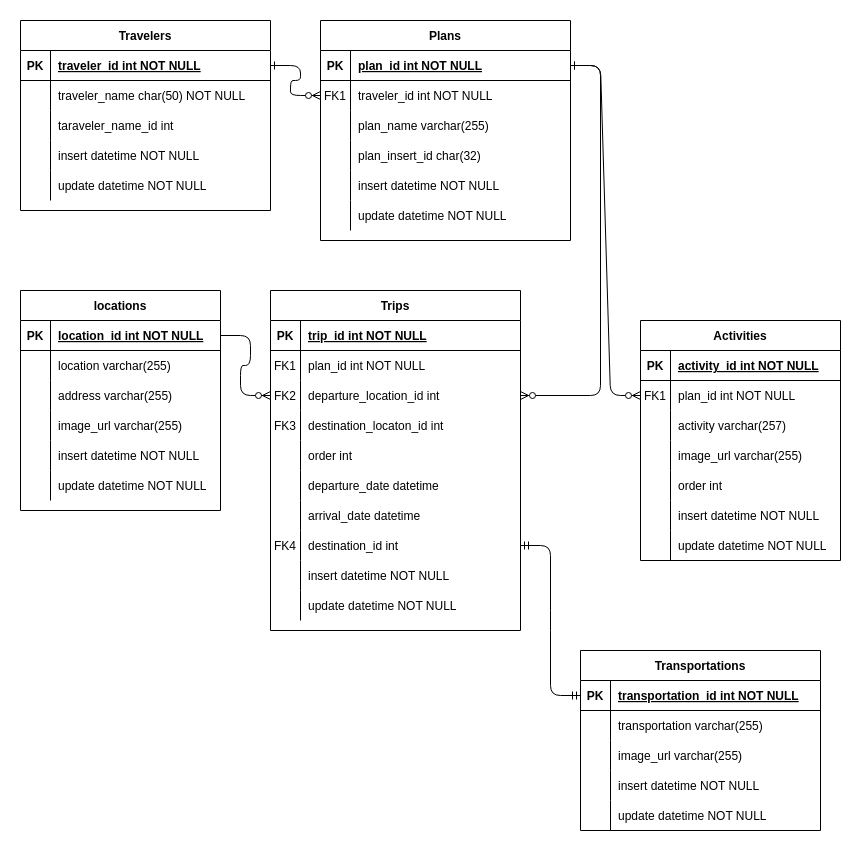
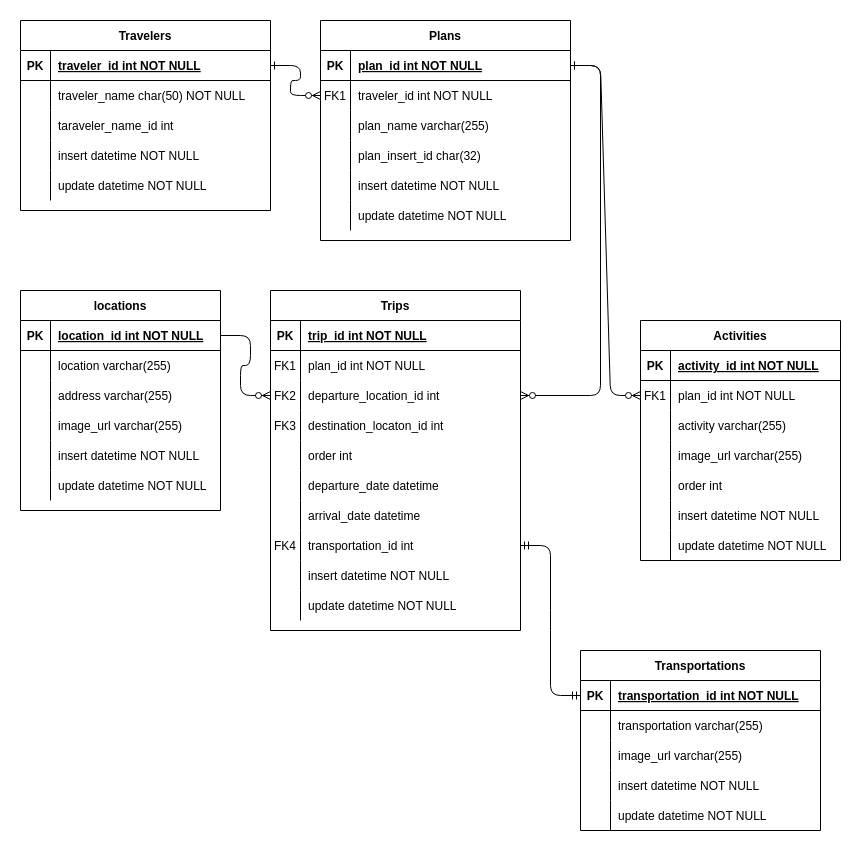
(744, 426) -> (744, 426)
(361, 546) -> (372, 546)
